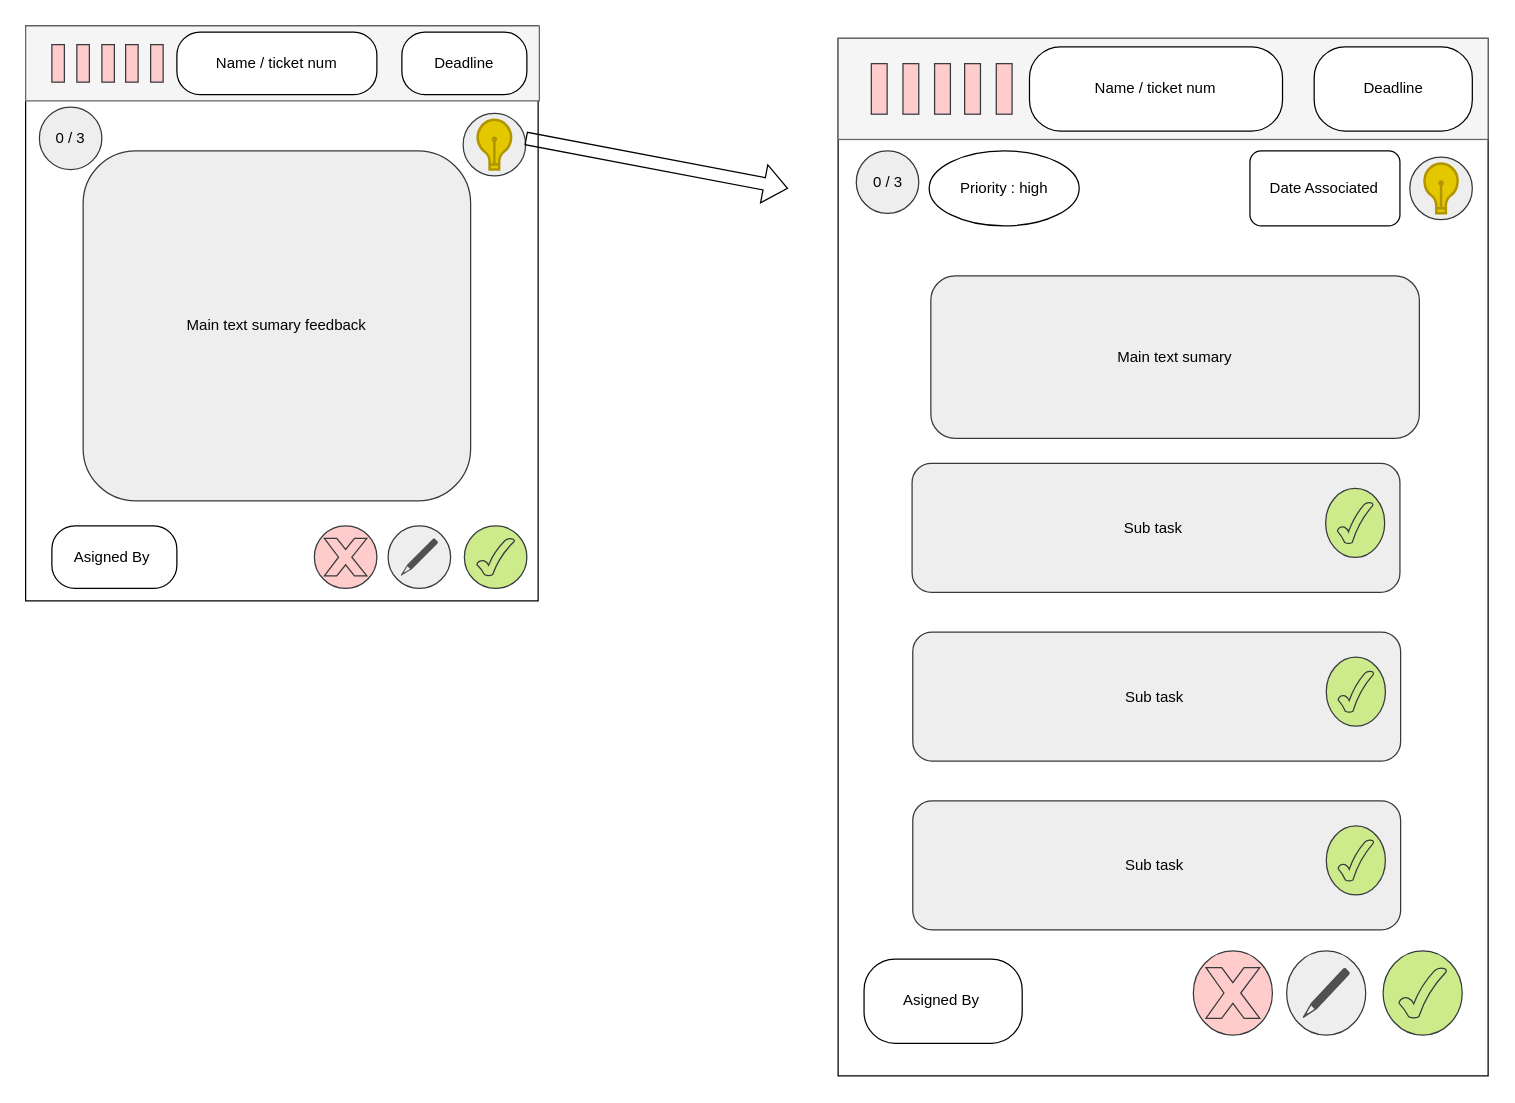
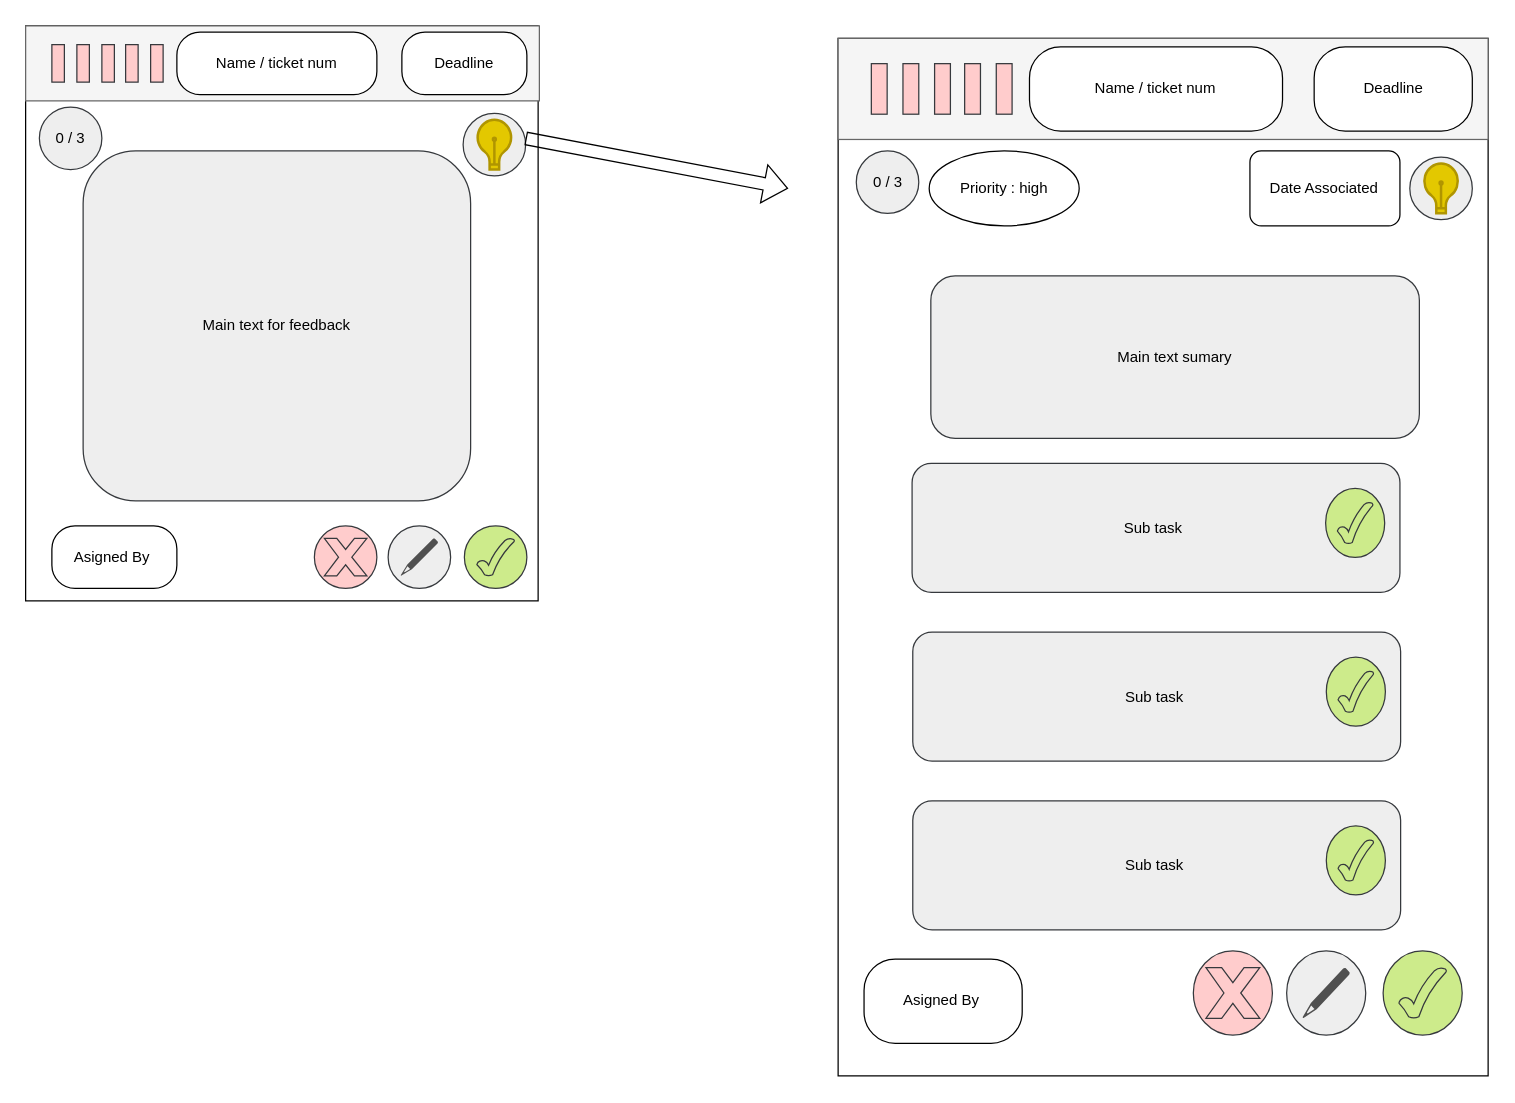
(277, 326) -> (277, 326)
